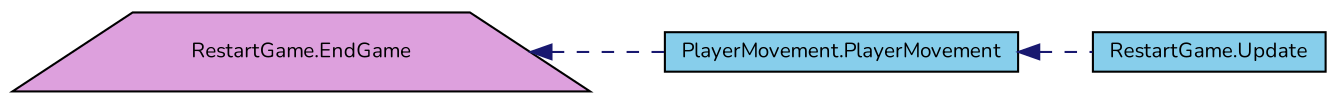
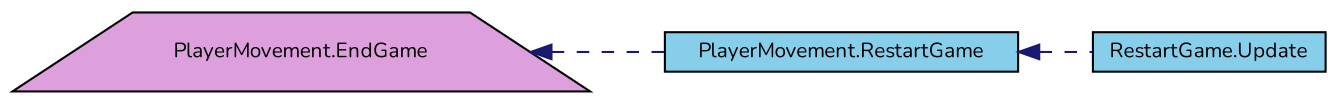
(301, 52) -> (301, 52)
(841, 52) -> (841, 52)
